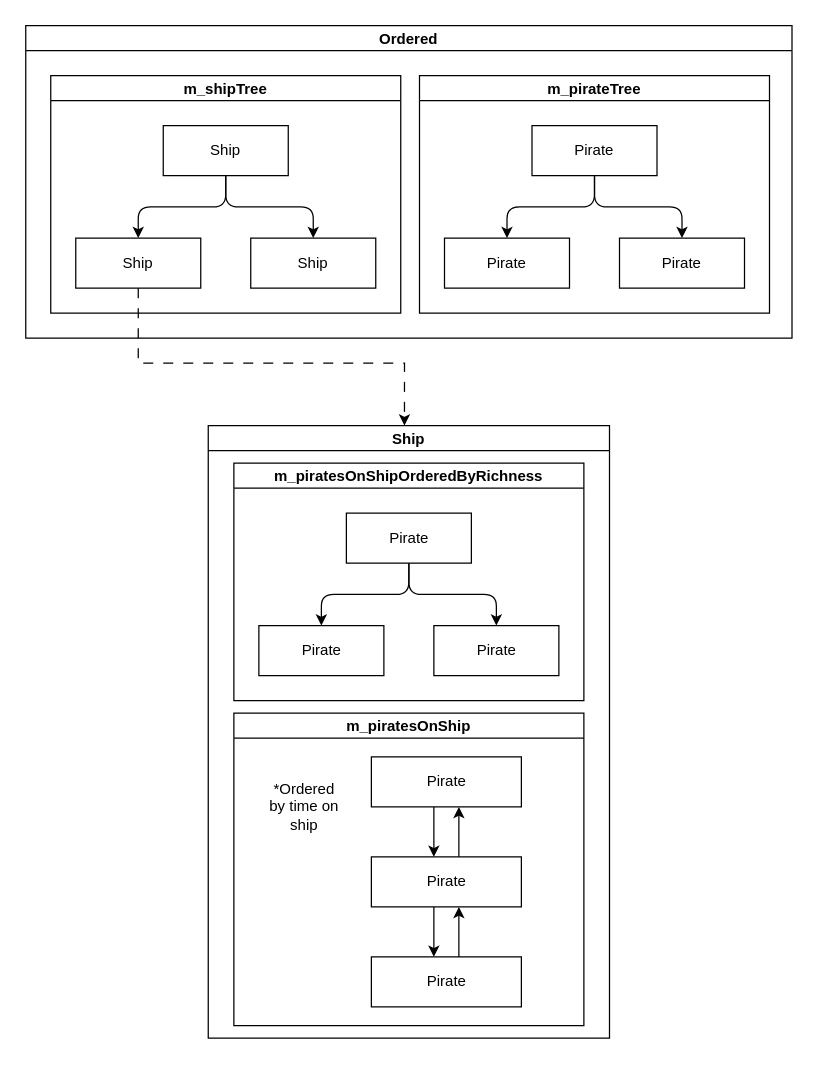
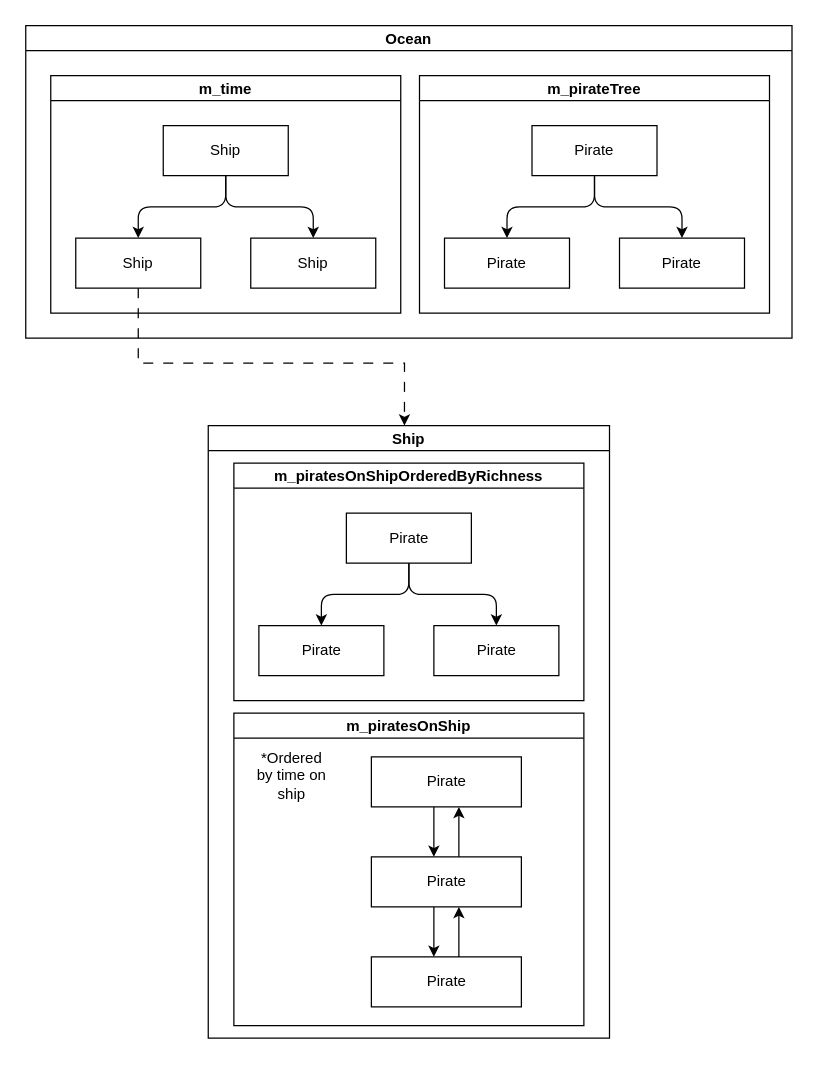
(408, 39) -> (408, 39)
(225, 89) -> (225, 89)
(304, 807) -> (292, 776)
